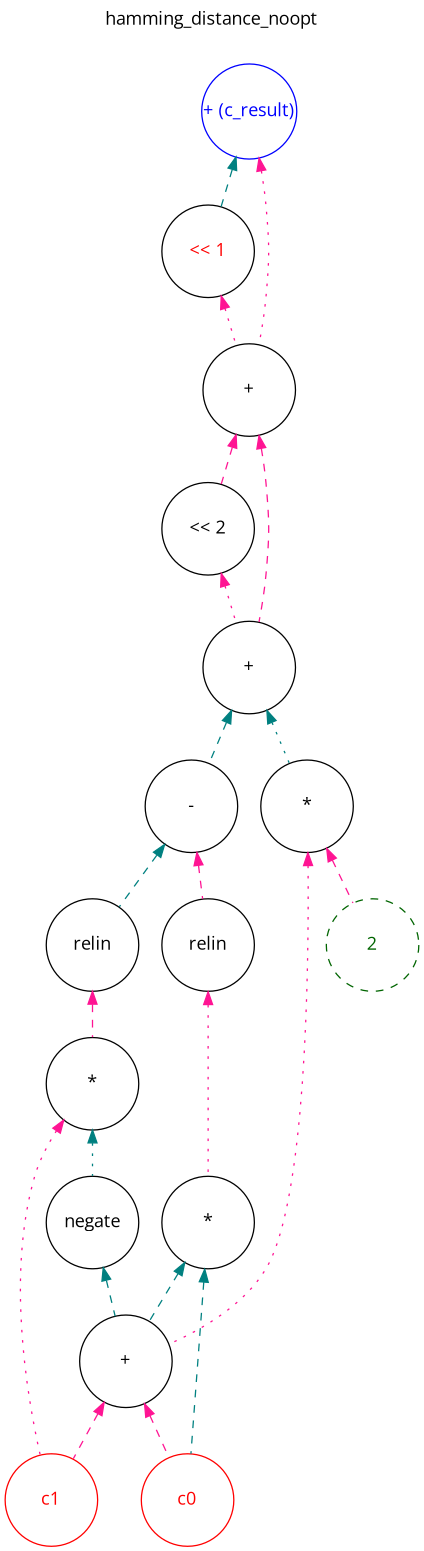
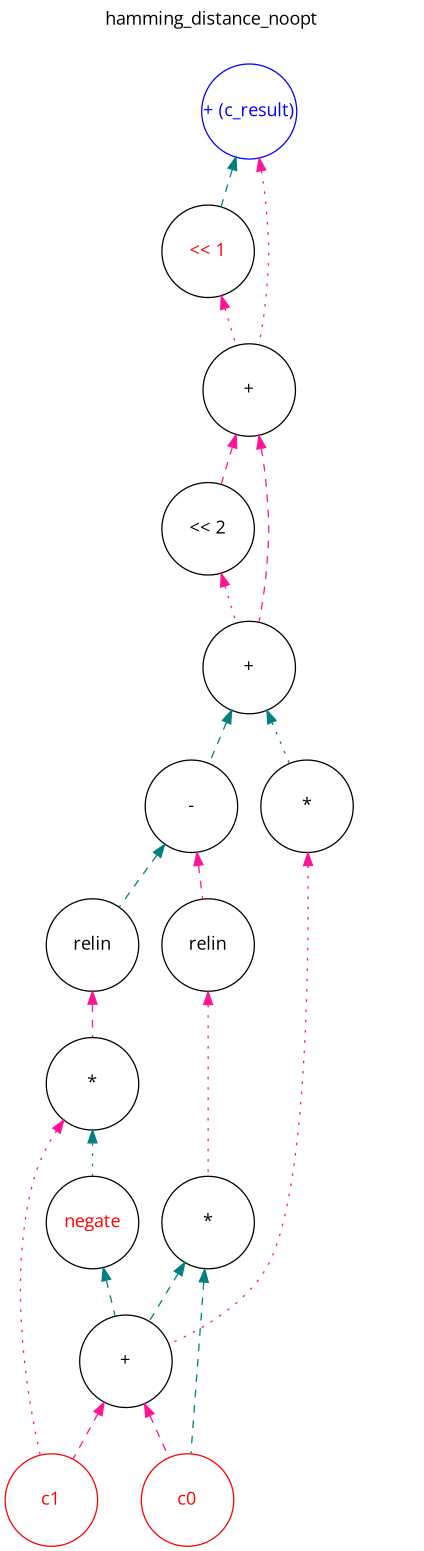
(373, 945) -> none
(92, 1223) -> (92, 1223)
